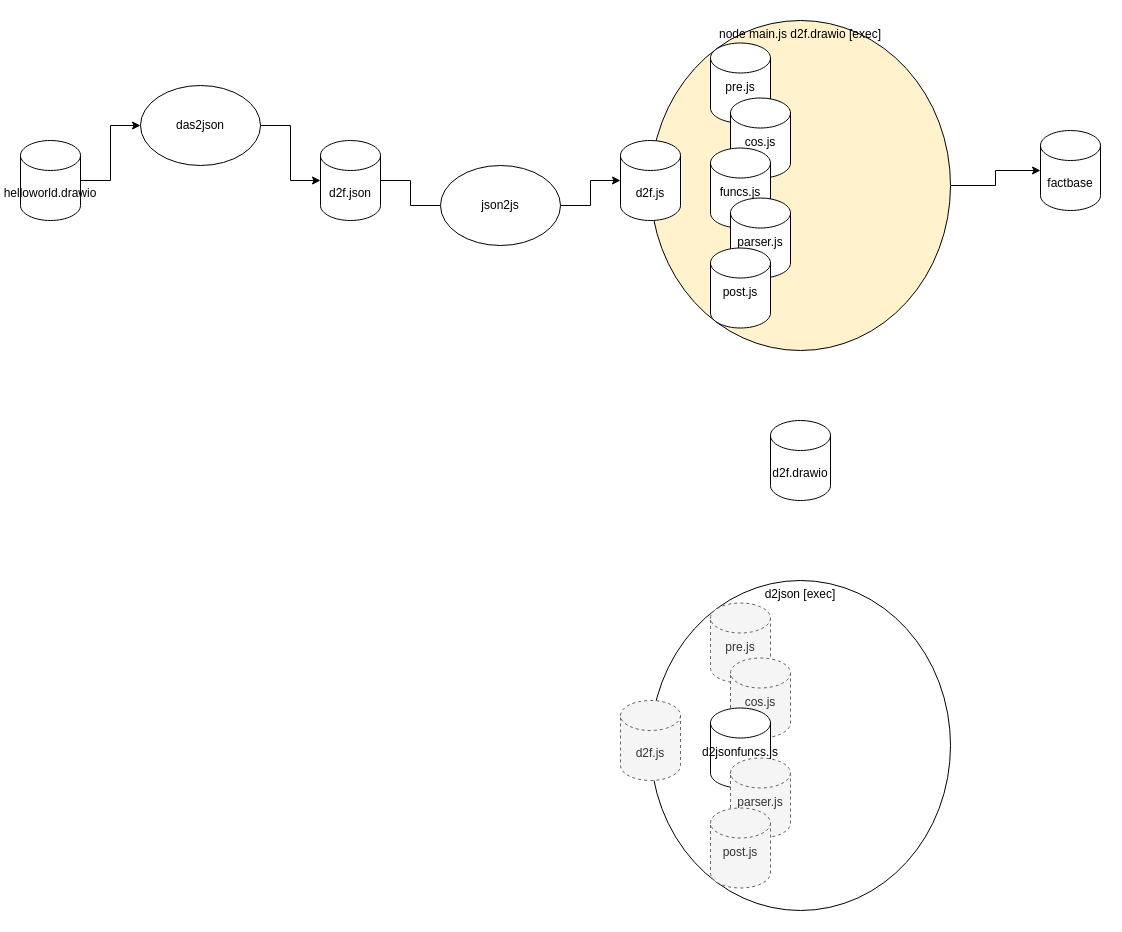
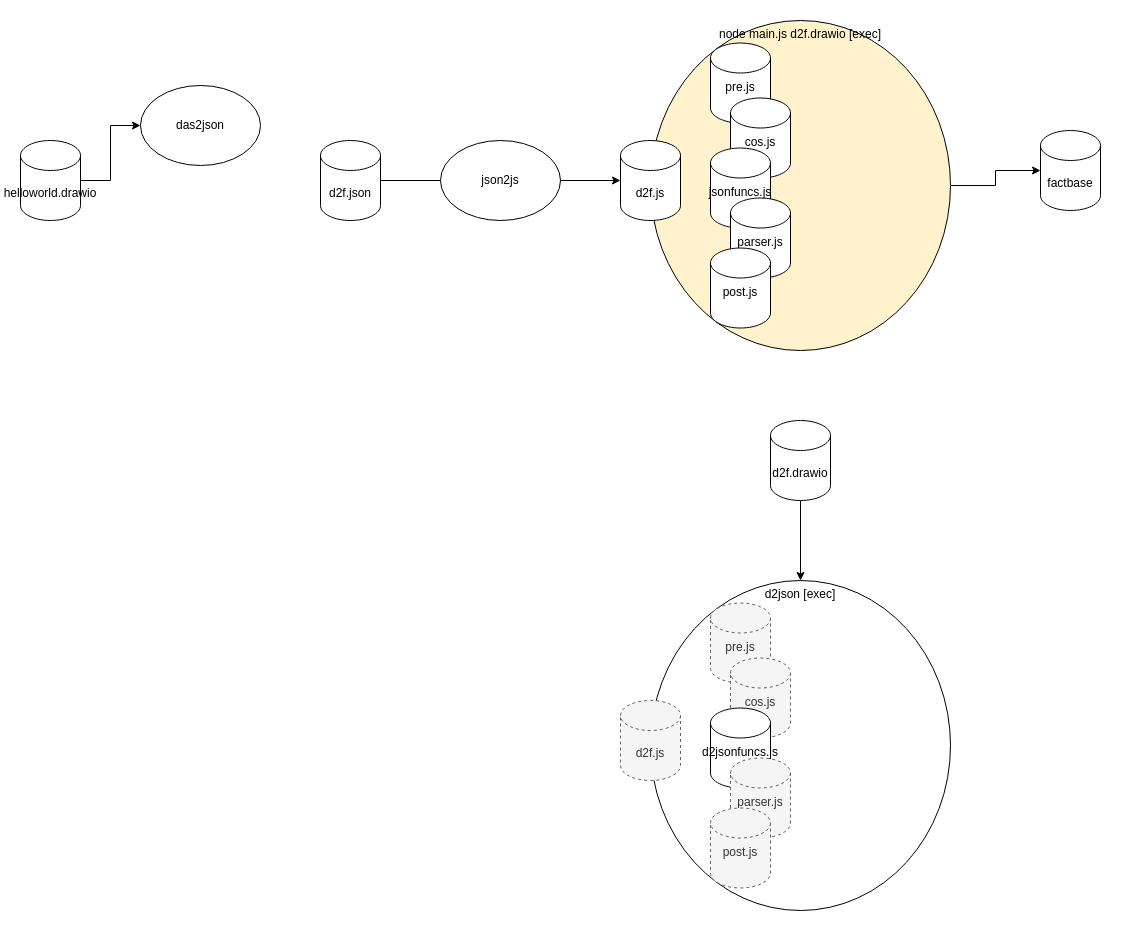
(291, 150) -> none
(741, 193) -> (741, 200)
(501, 206) -> (501, 181)
none -> (801, 537)
